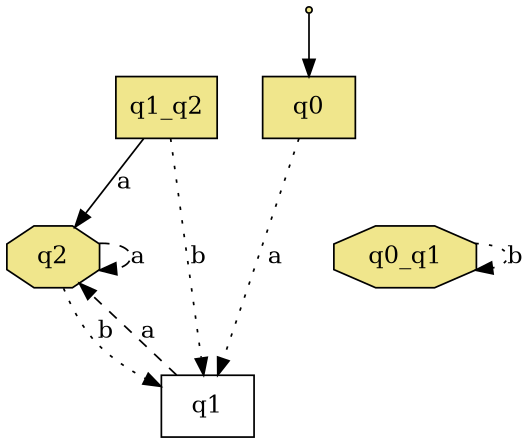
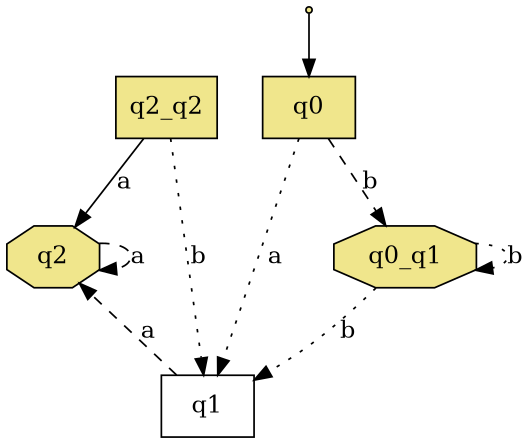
(167, 107) -> (167, 107)
none -> (352, 175)
(95, 342) -> (325, 333)
